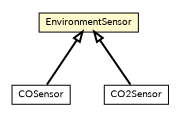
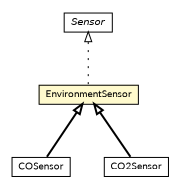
none -> (88, 22)
